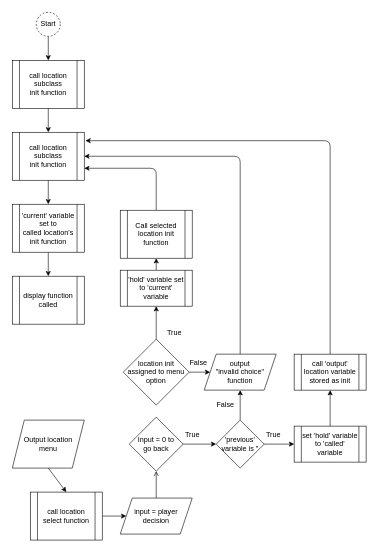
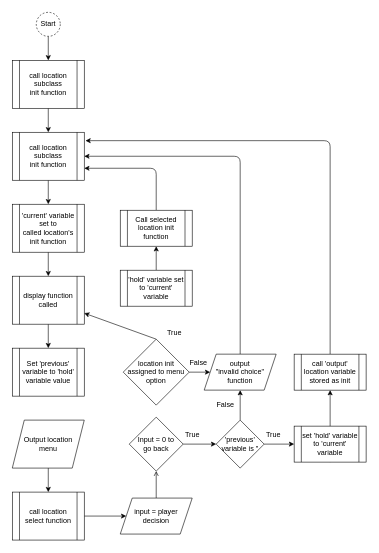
(156, 234) -> (156, 228)
(156, 338) -> (122, 327)
none -> (48, 342)
none -> (48, 372)
(330, 444) -> (330, 444)
(66, 516) -> (48, 516)
